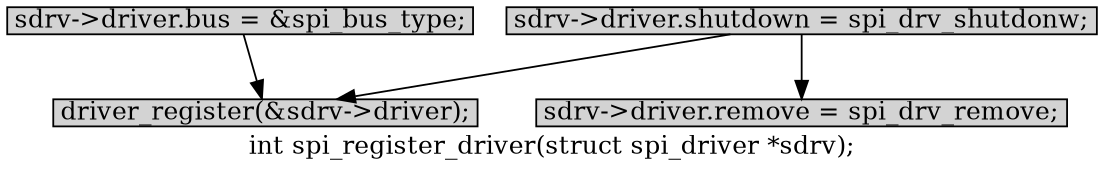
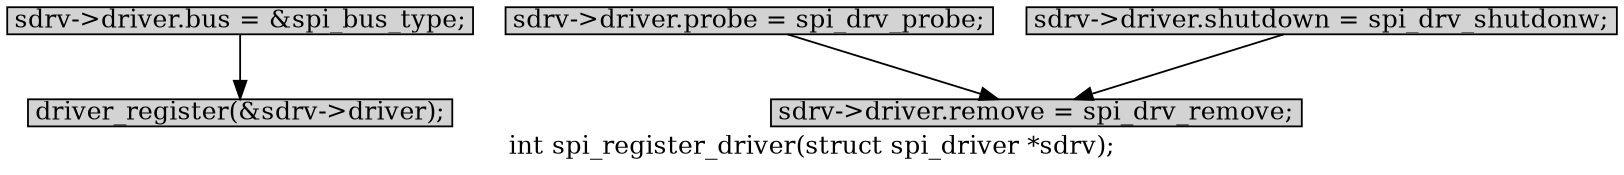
none -> (749, 21)
(543, 65) -> none
